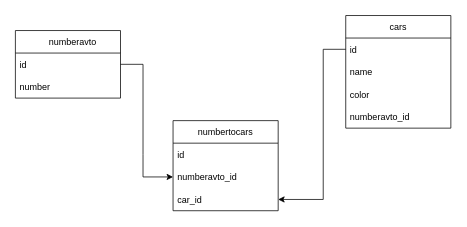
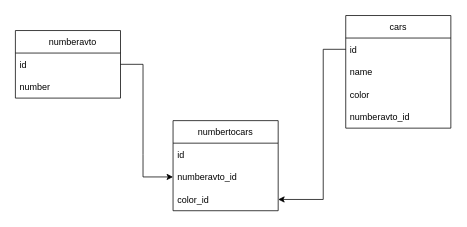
(191, 200) -> (195, 200)
